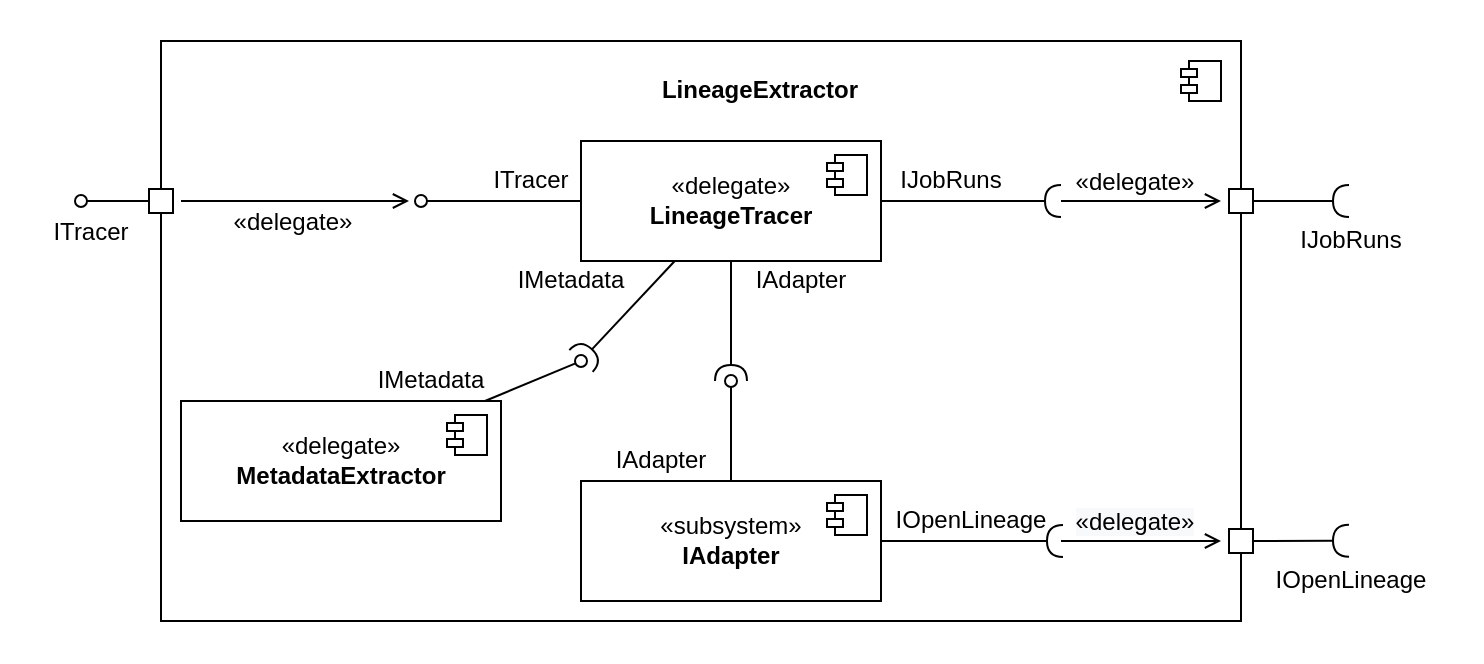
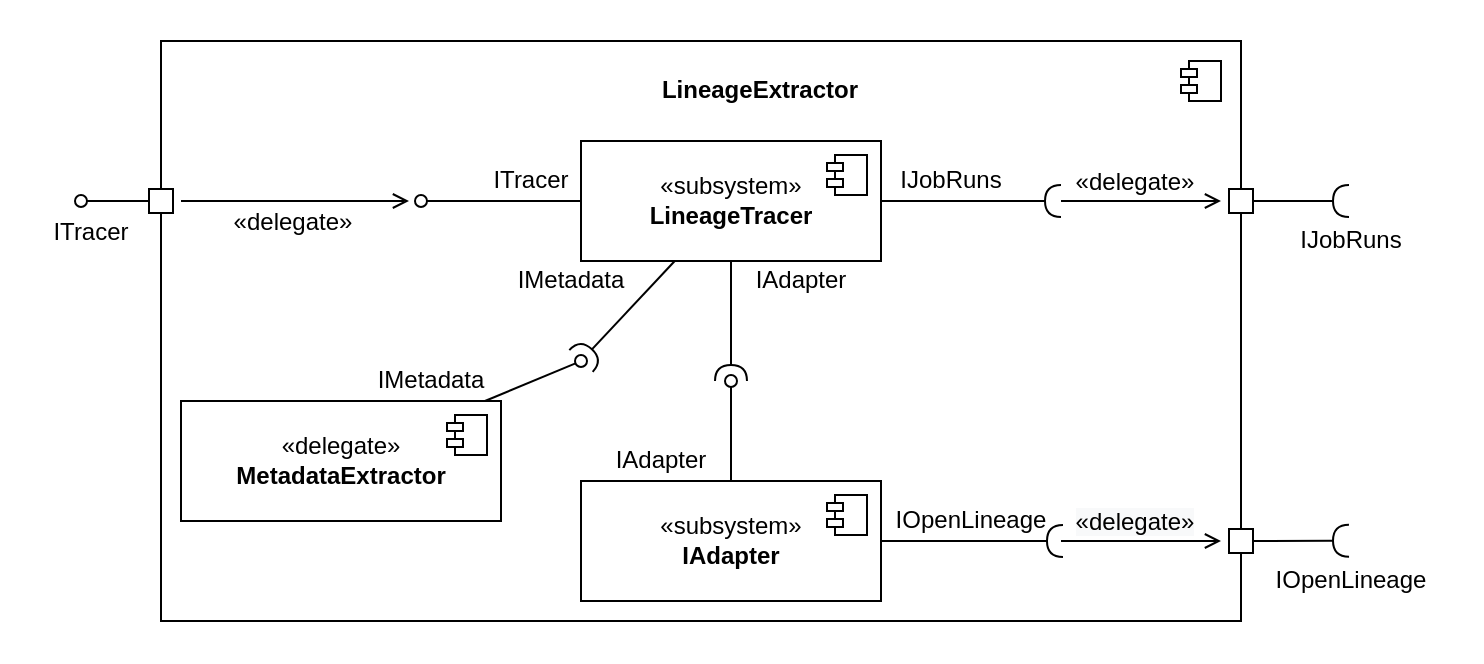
(732, 201) -> (732, 201)
